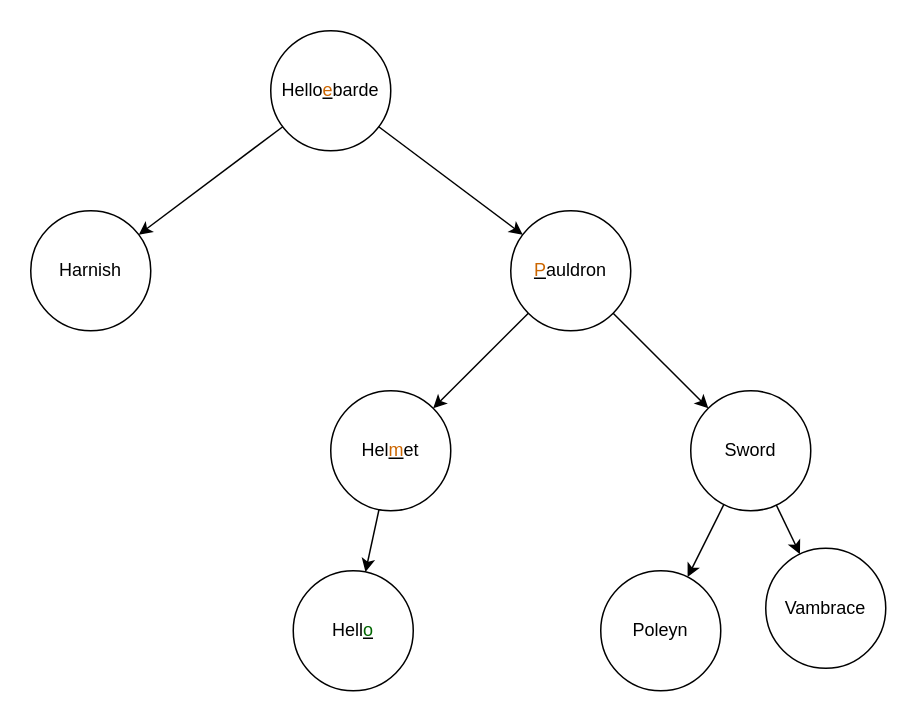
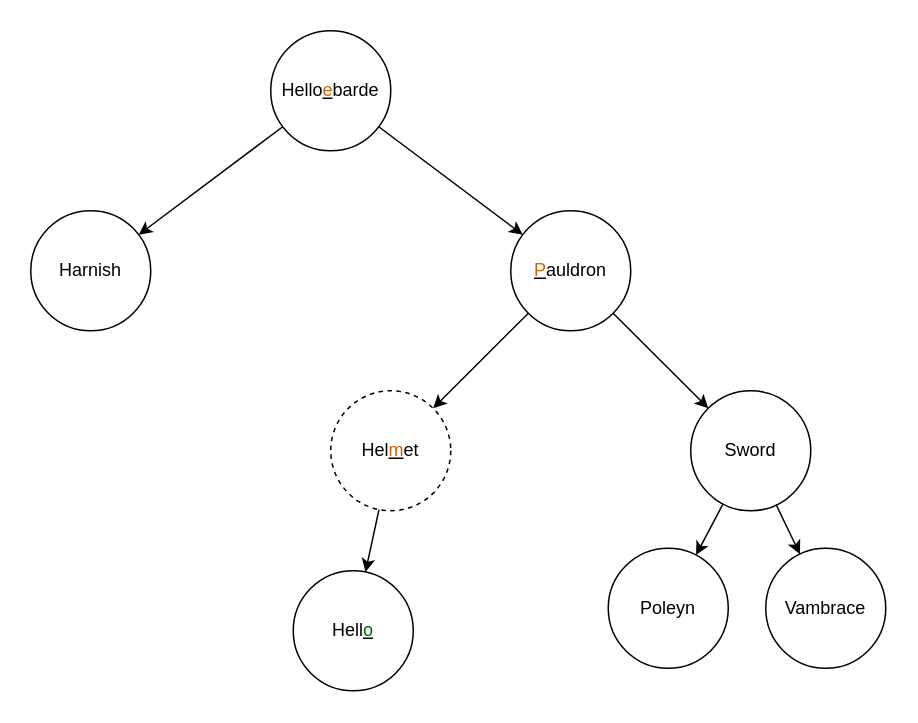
(391, 451) -> (391, 451)
(661, 631) -> (668, 608)
